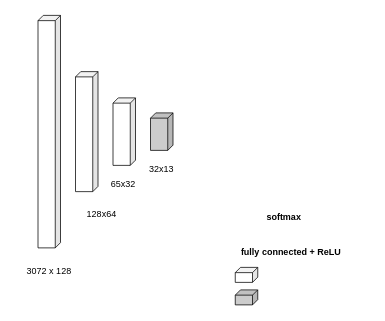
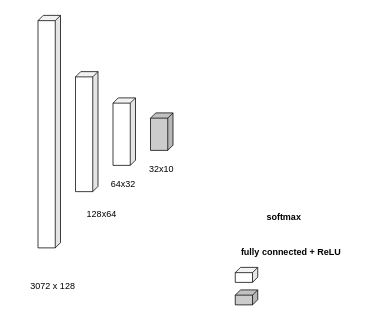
(162, 169) -> (162, 169)
(123, 184) -> (123, 184)
(49, 271) -> (53, 286)
